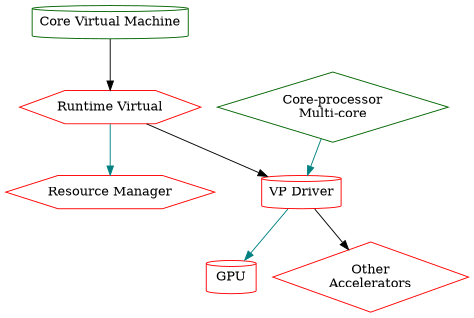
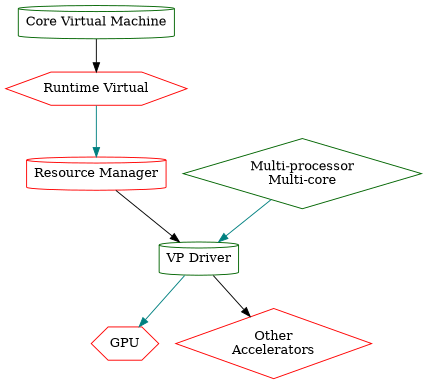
(333, 107) -> (302, 174)
(203, 148) -> (144, 213)
(110, 192) -> (96, 174)
(301, 192) -> (199, 259)
(231, 277) -> (125, 344)
